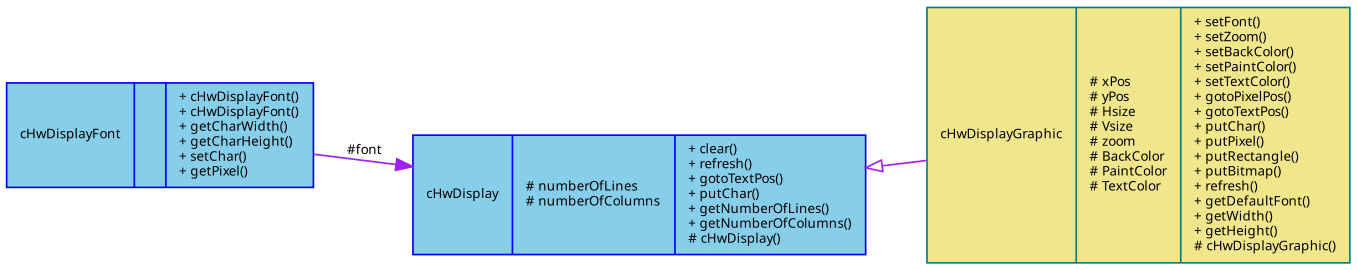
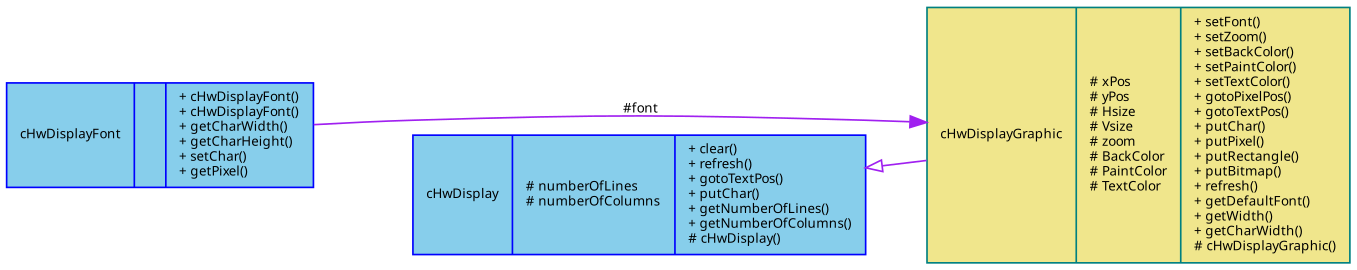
(355, 159) -> (612, 116)
(1236, 231) -> (1249, 231)
